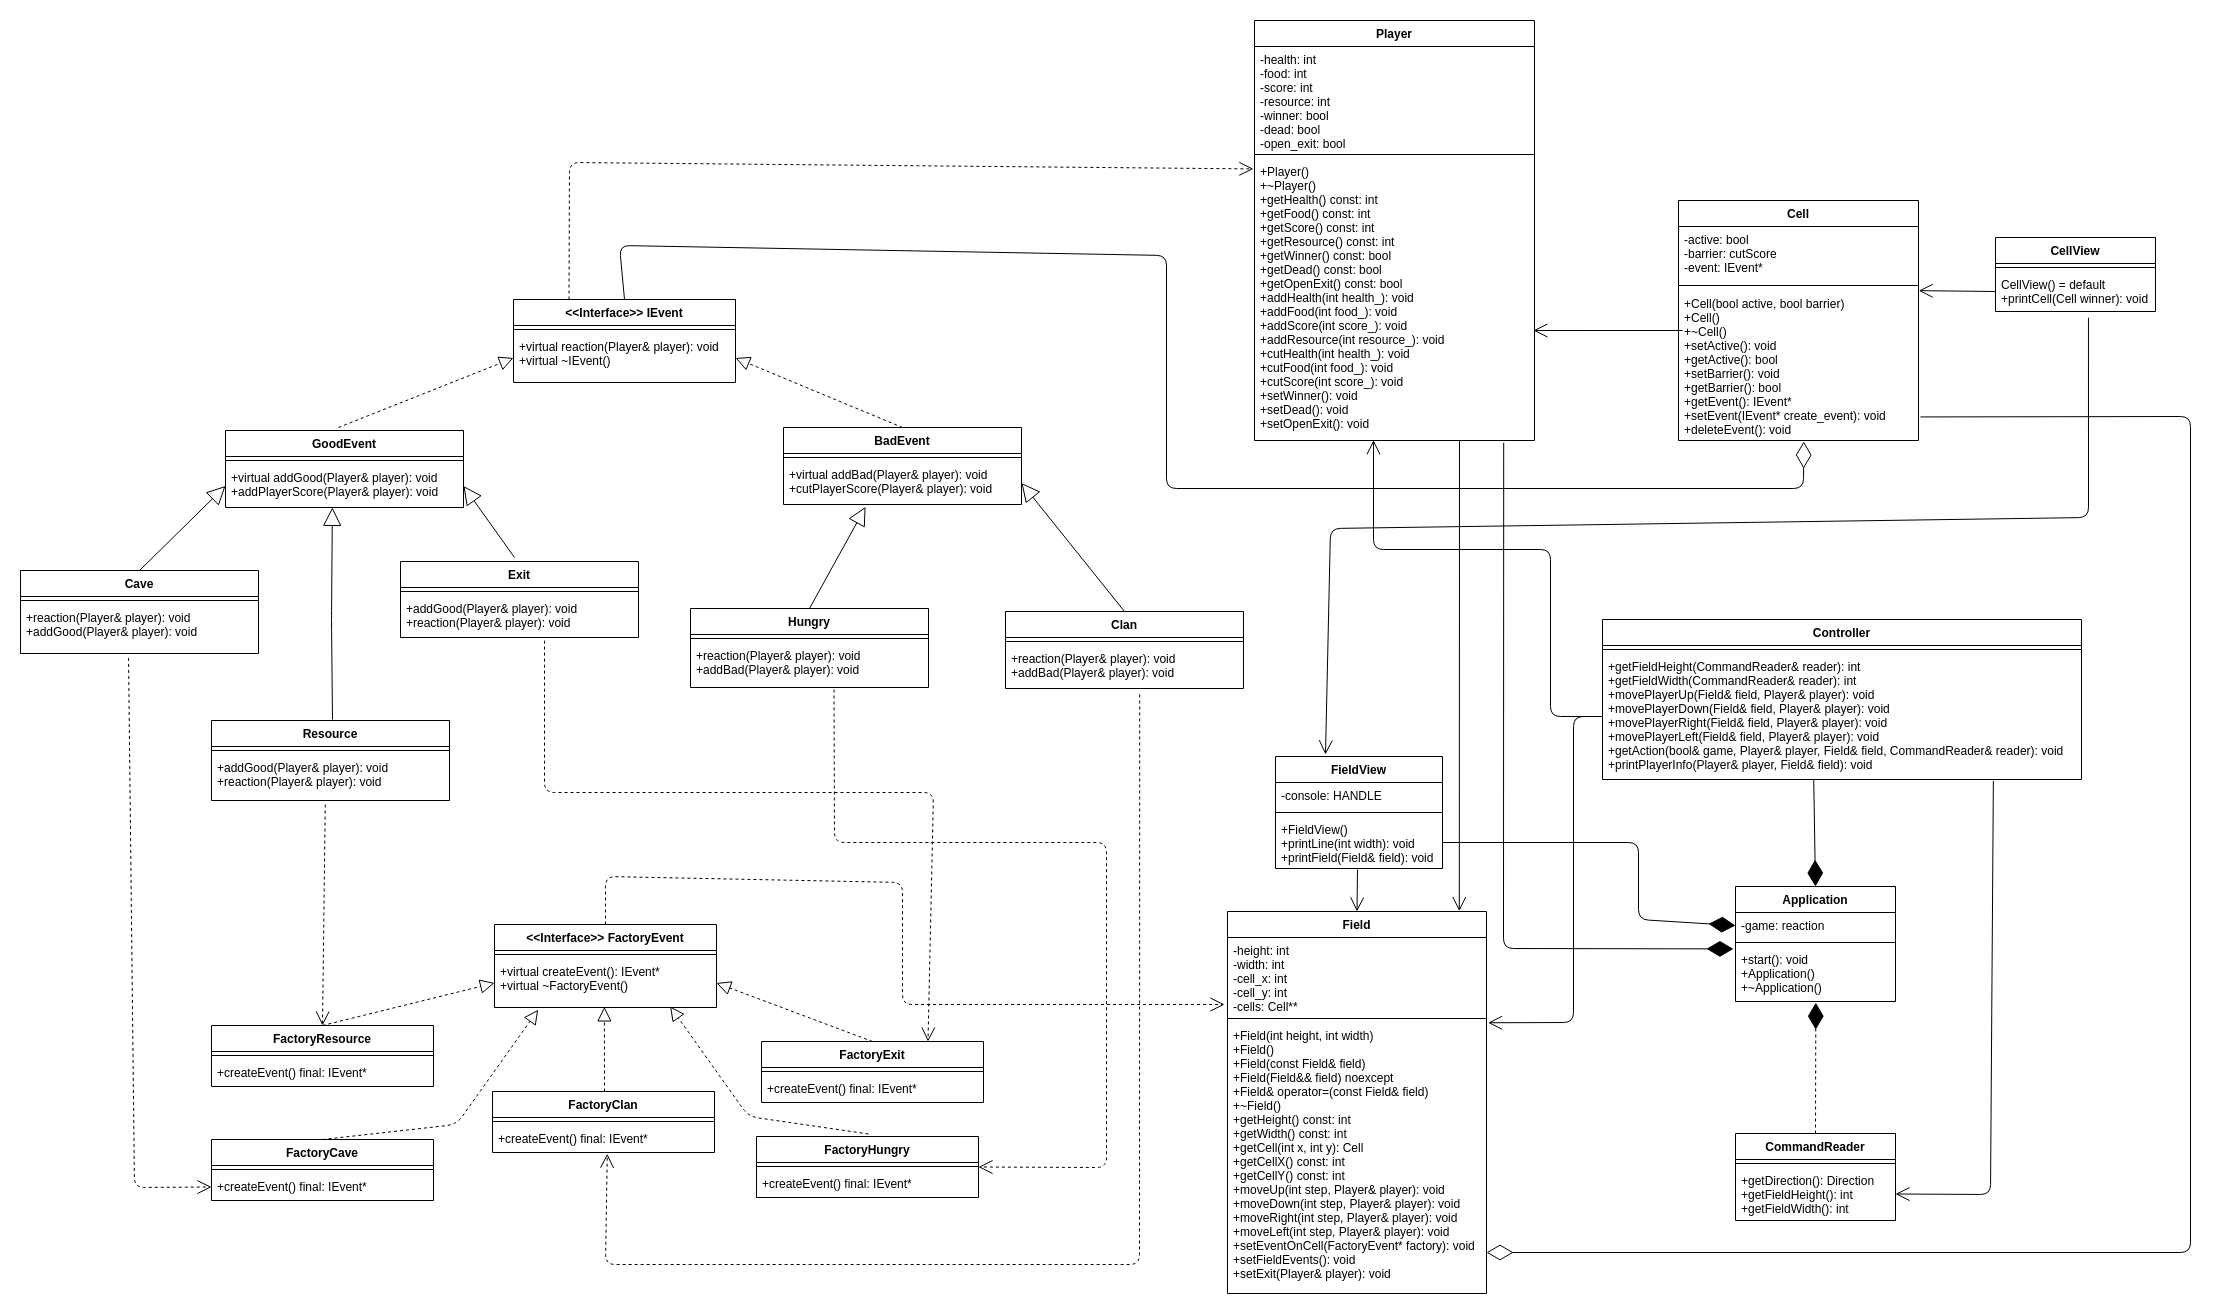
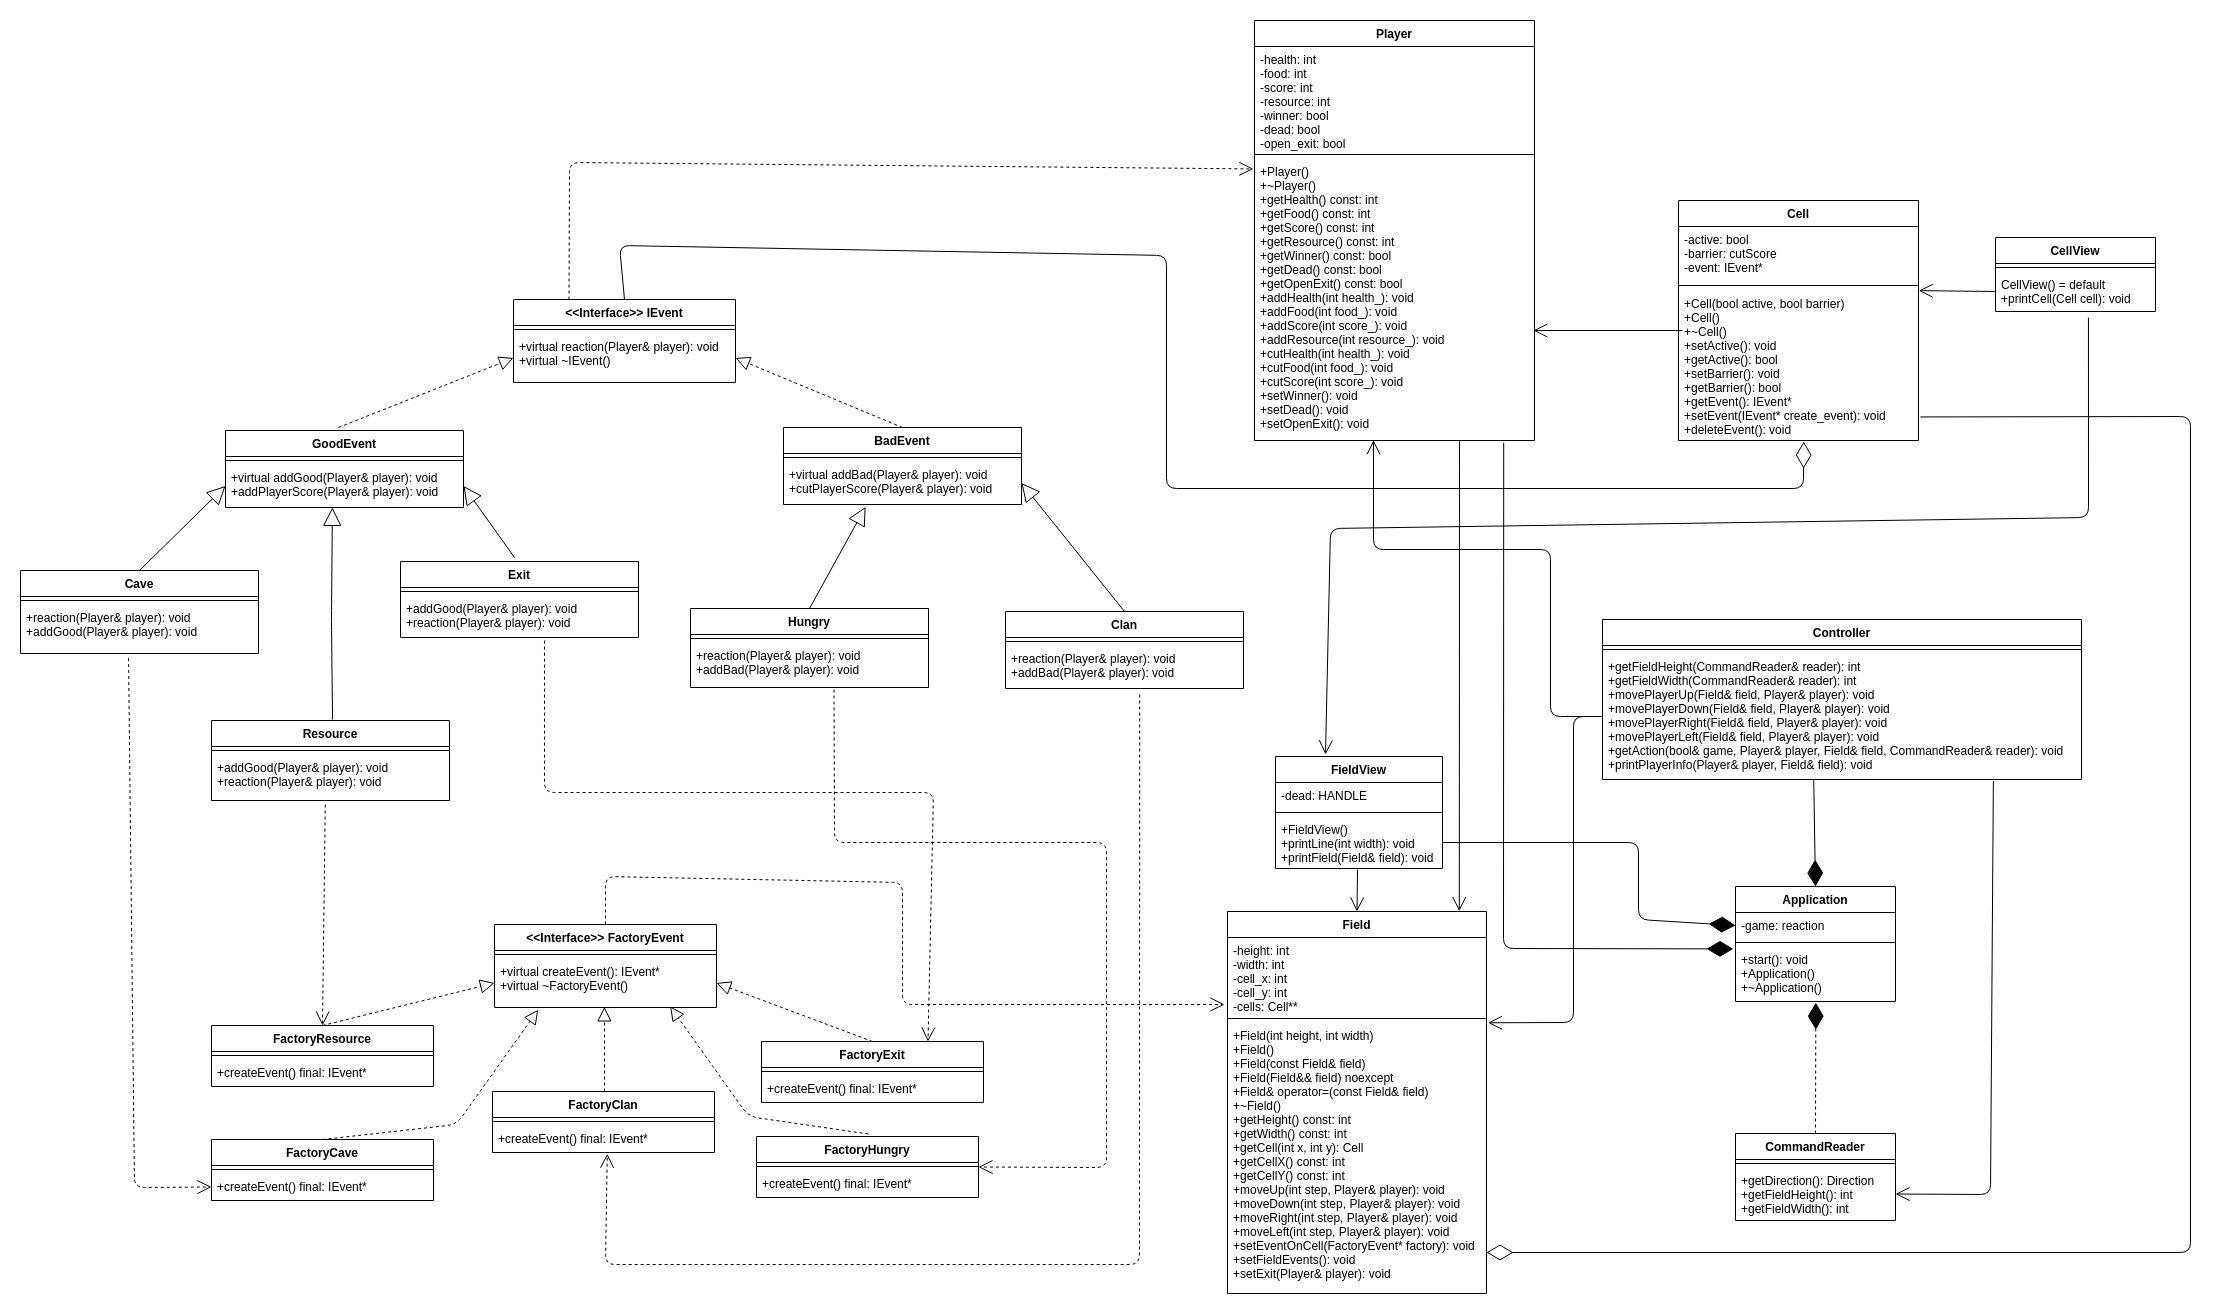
(2059, 285) -> (2059, 285)
(1330, 796) -> (1322, 796)
